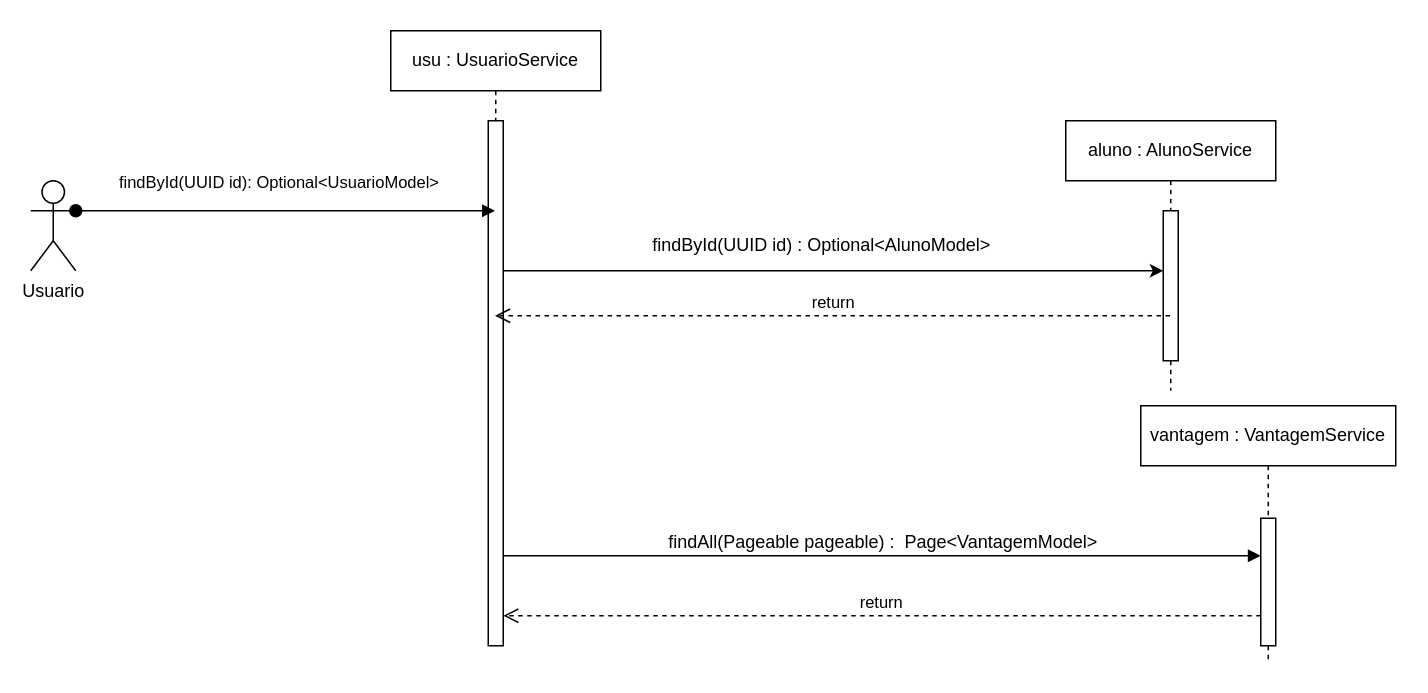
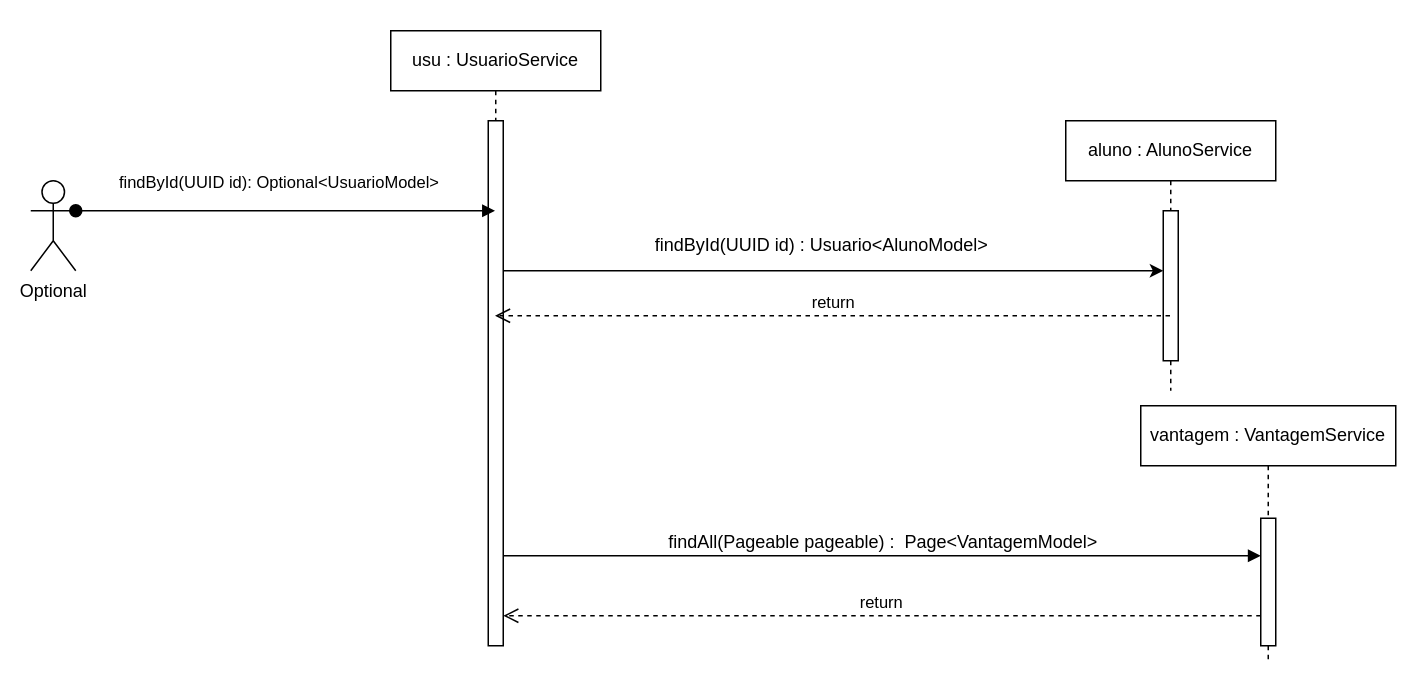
(822, 256) -> (822, 256)
(54, 292) -> (54, 292)
